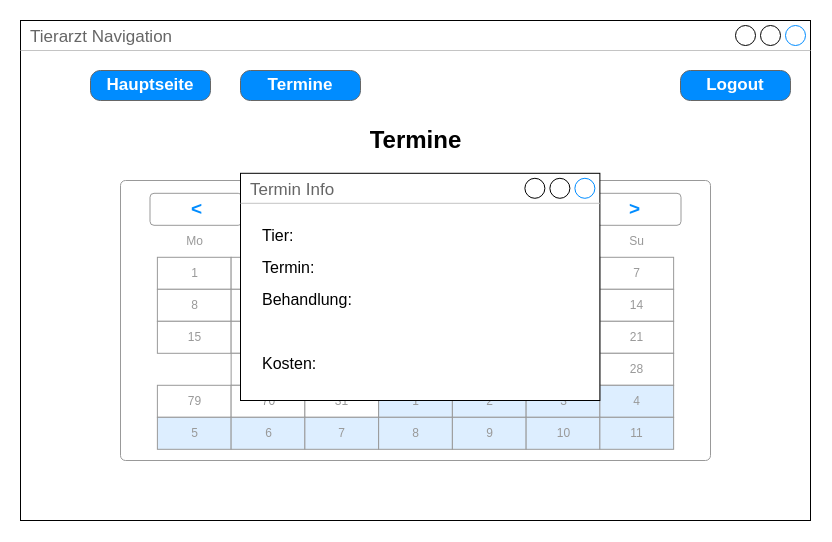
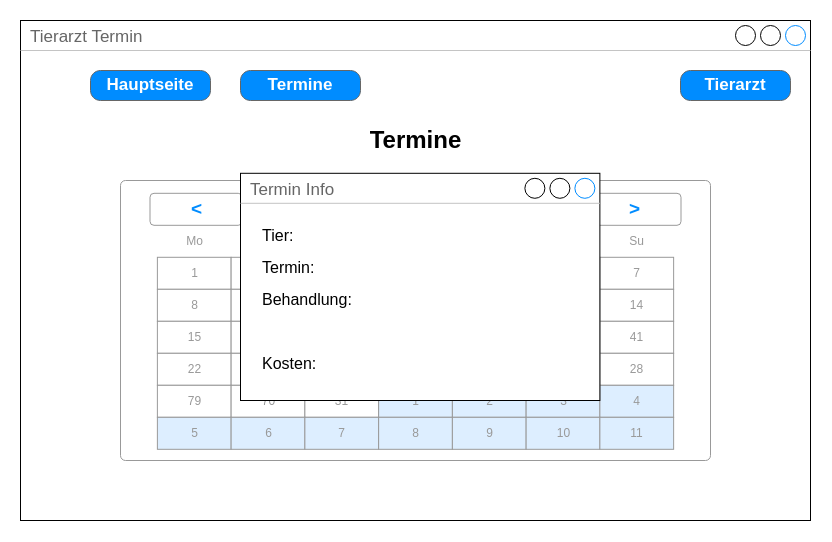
(112, 38) -> (95, 38)
(736, 86) -> (736, 86)
(637, 338) -> (637, 338)
none -> (194, 369)
